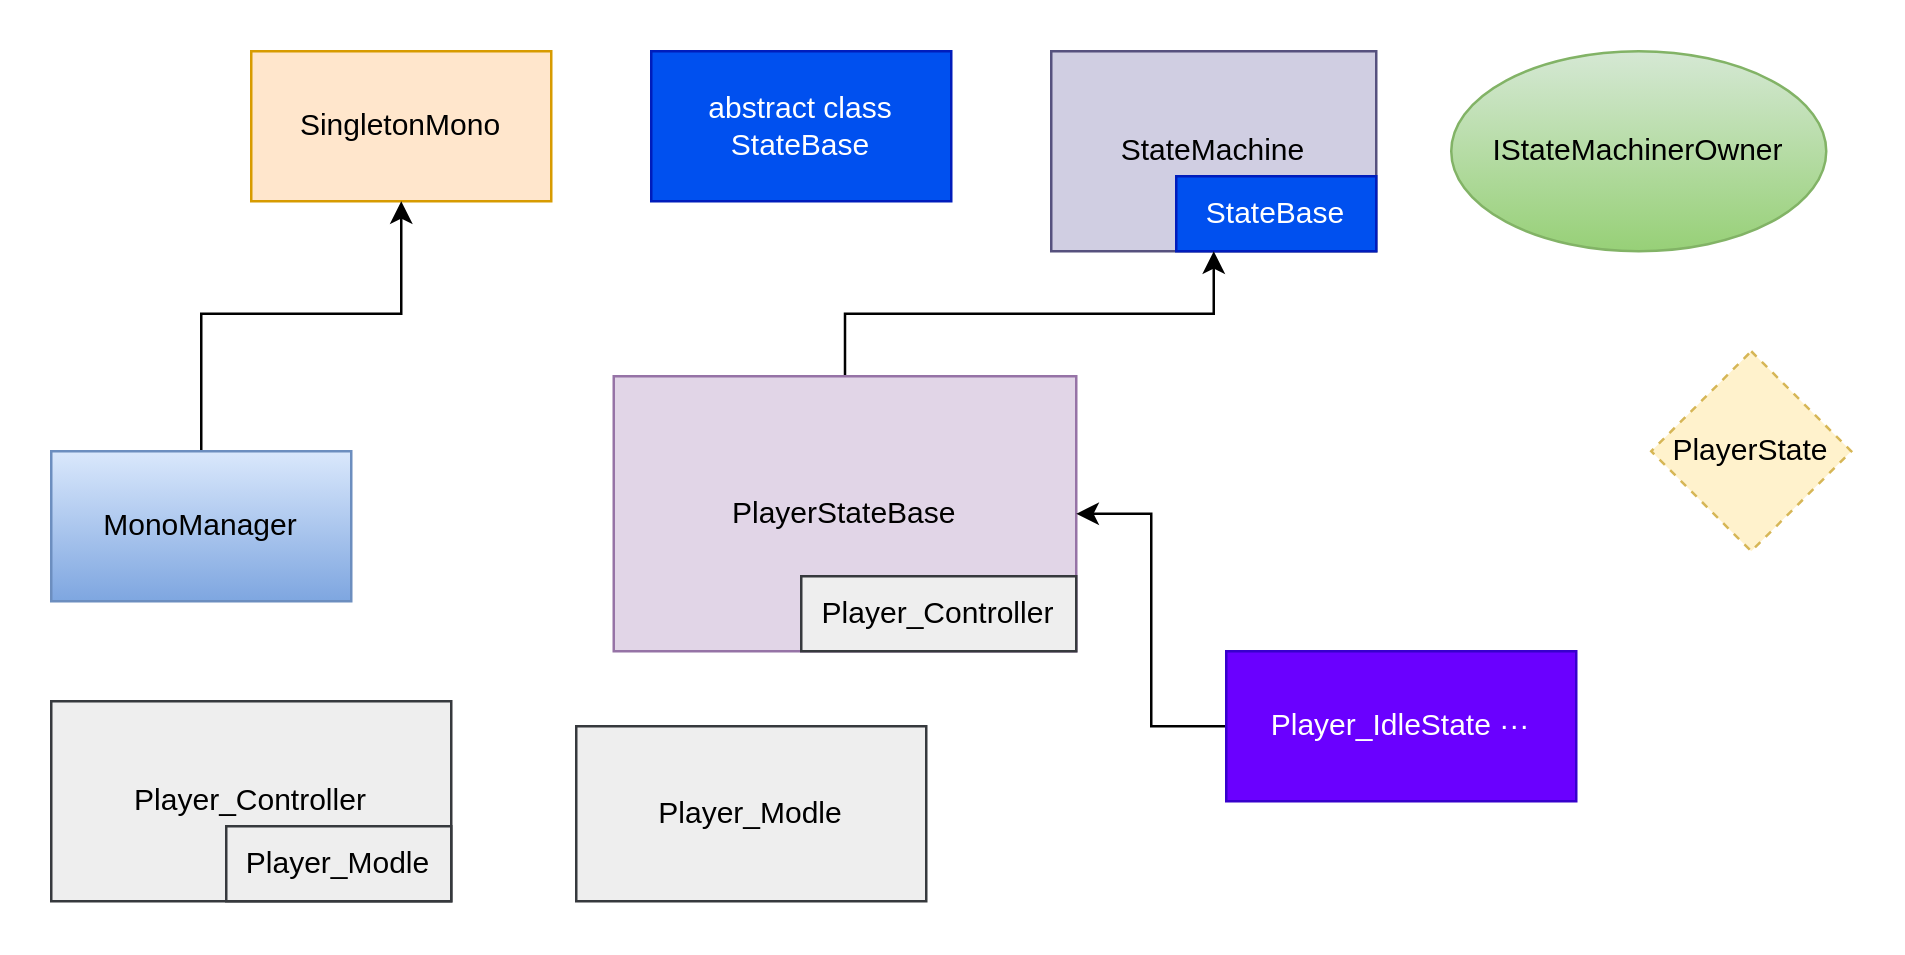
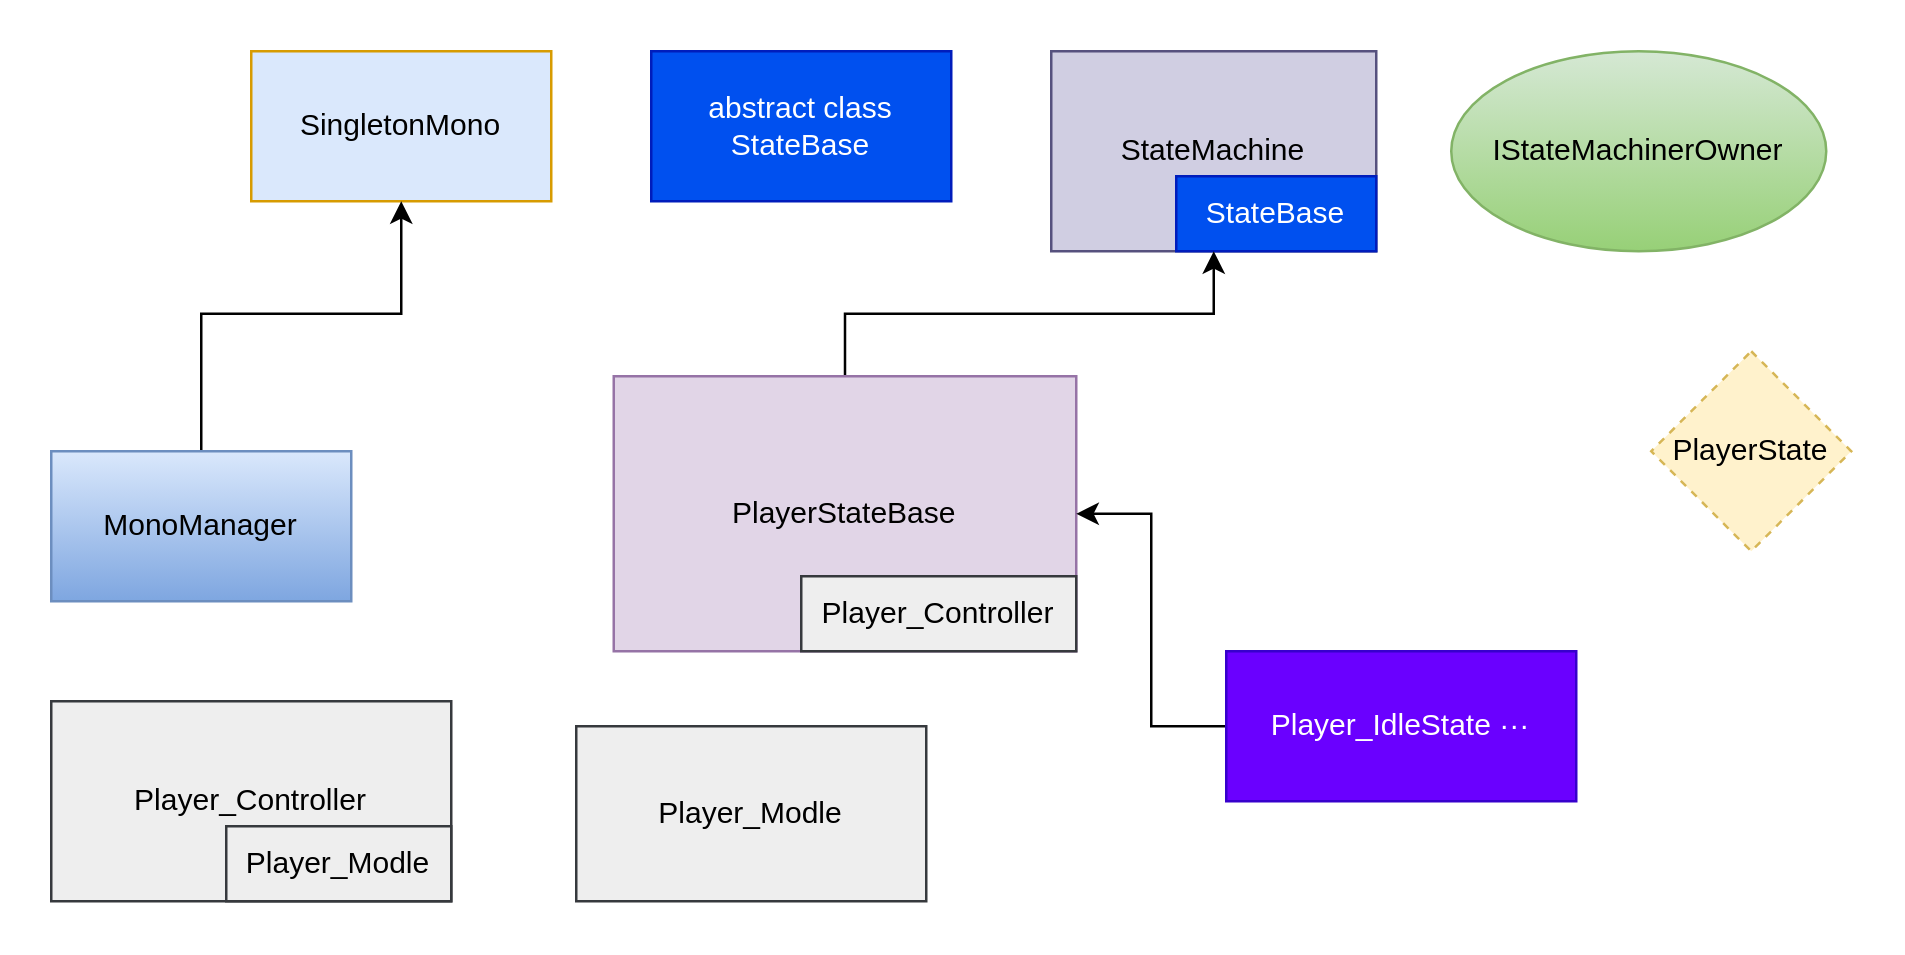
(401, 126) -> (401, 126)
